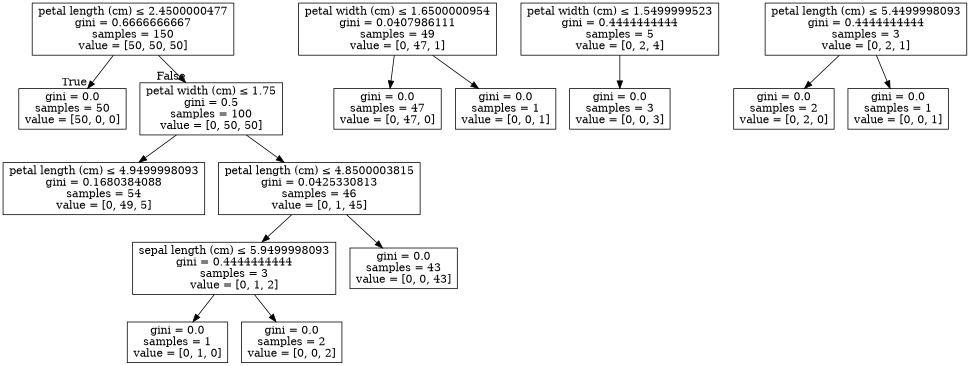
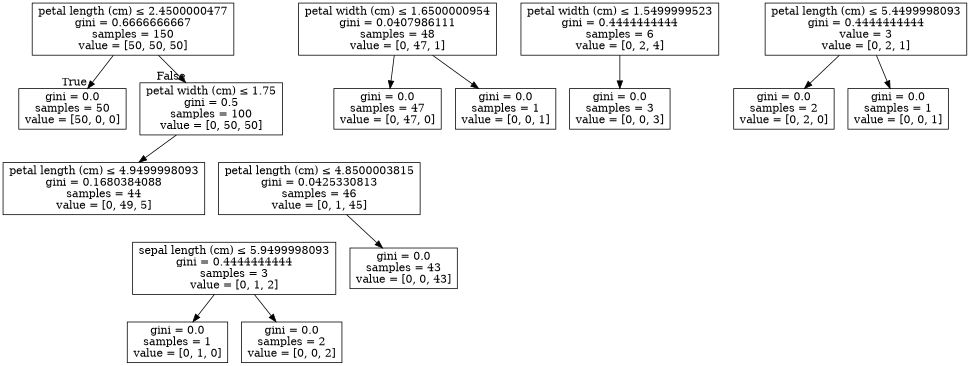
(398, 34) -> (398, 34)
(620, 34) -> (620, 34)
(866, 34) -> (866, 34)
(262, 146) -> none
(104, 194) -> (104, 194)
(280, 226) -> none
